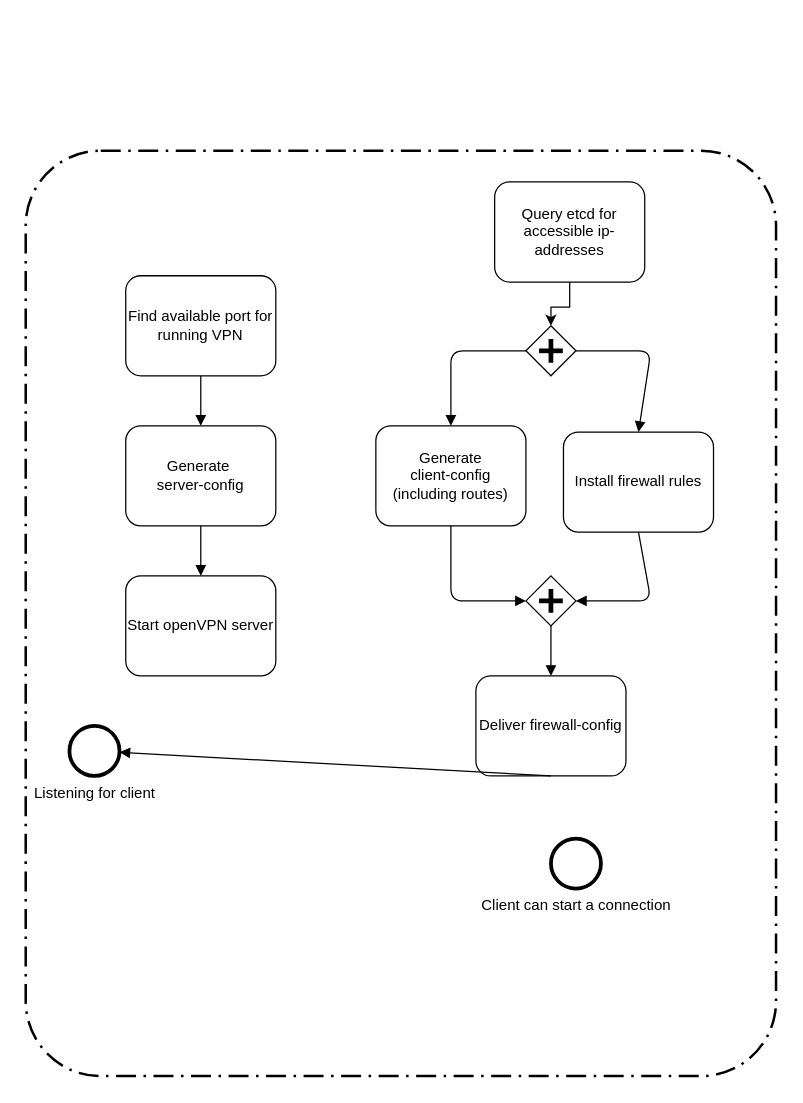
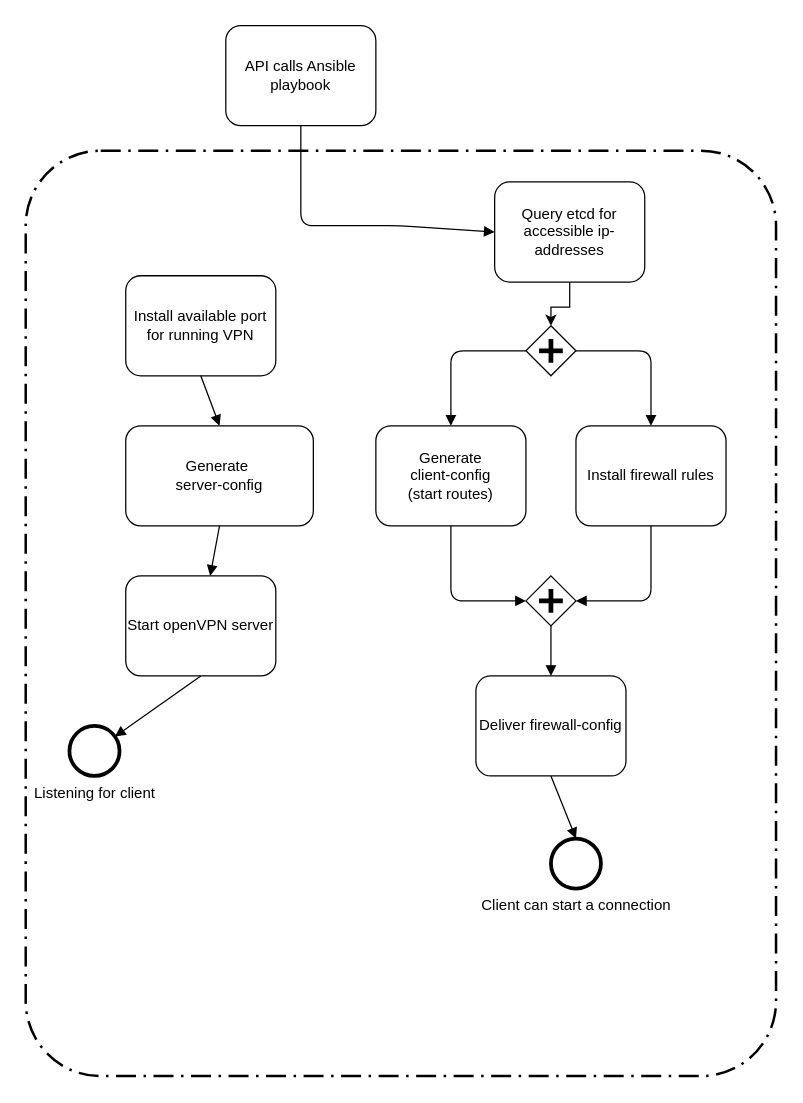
none -> (301, 76)
none -> (345, 226)
(201, 326) -> (201, 326)
(201, 476) -> (219, 476)
(451, 476) -> (451, 476)
(638, 482) -> (651, 476)
none -> (162, 703)
(334, 764) -> (561, 802)
